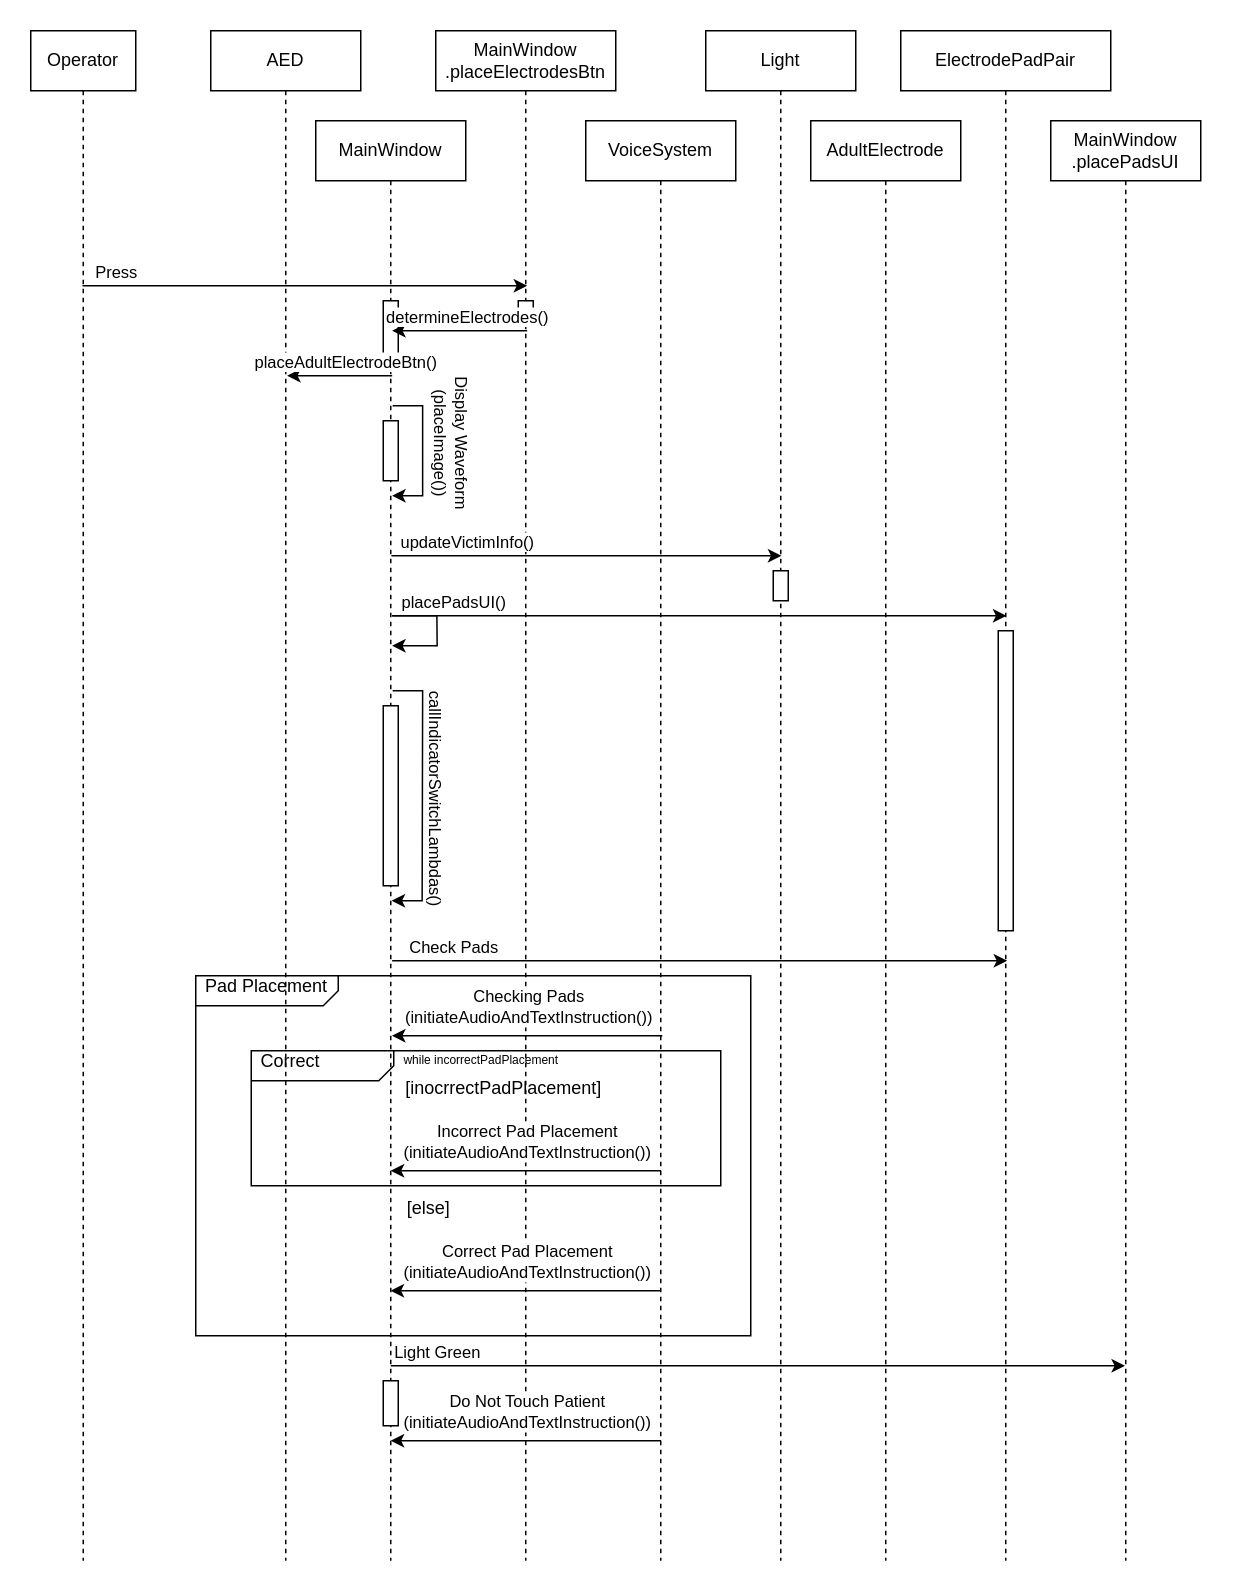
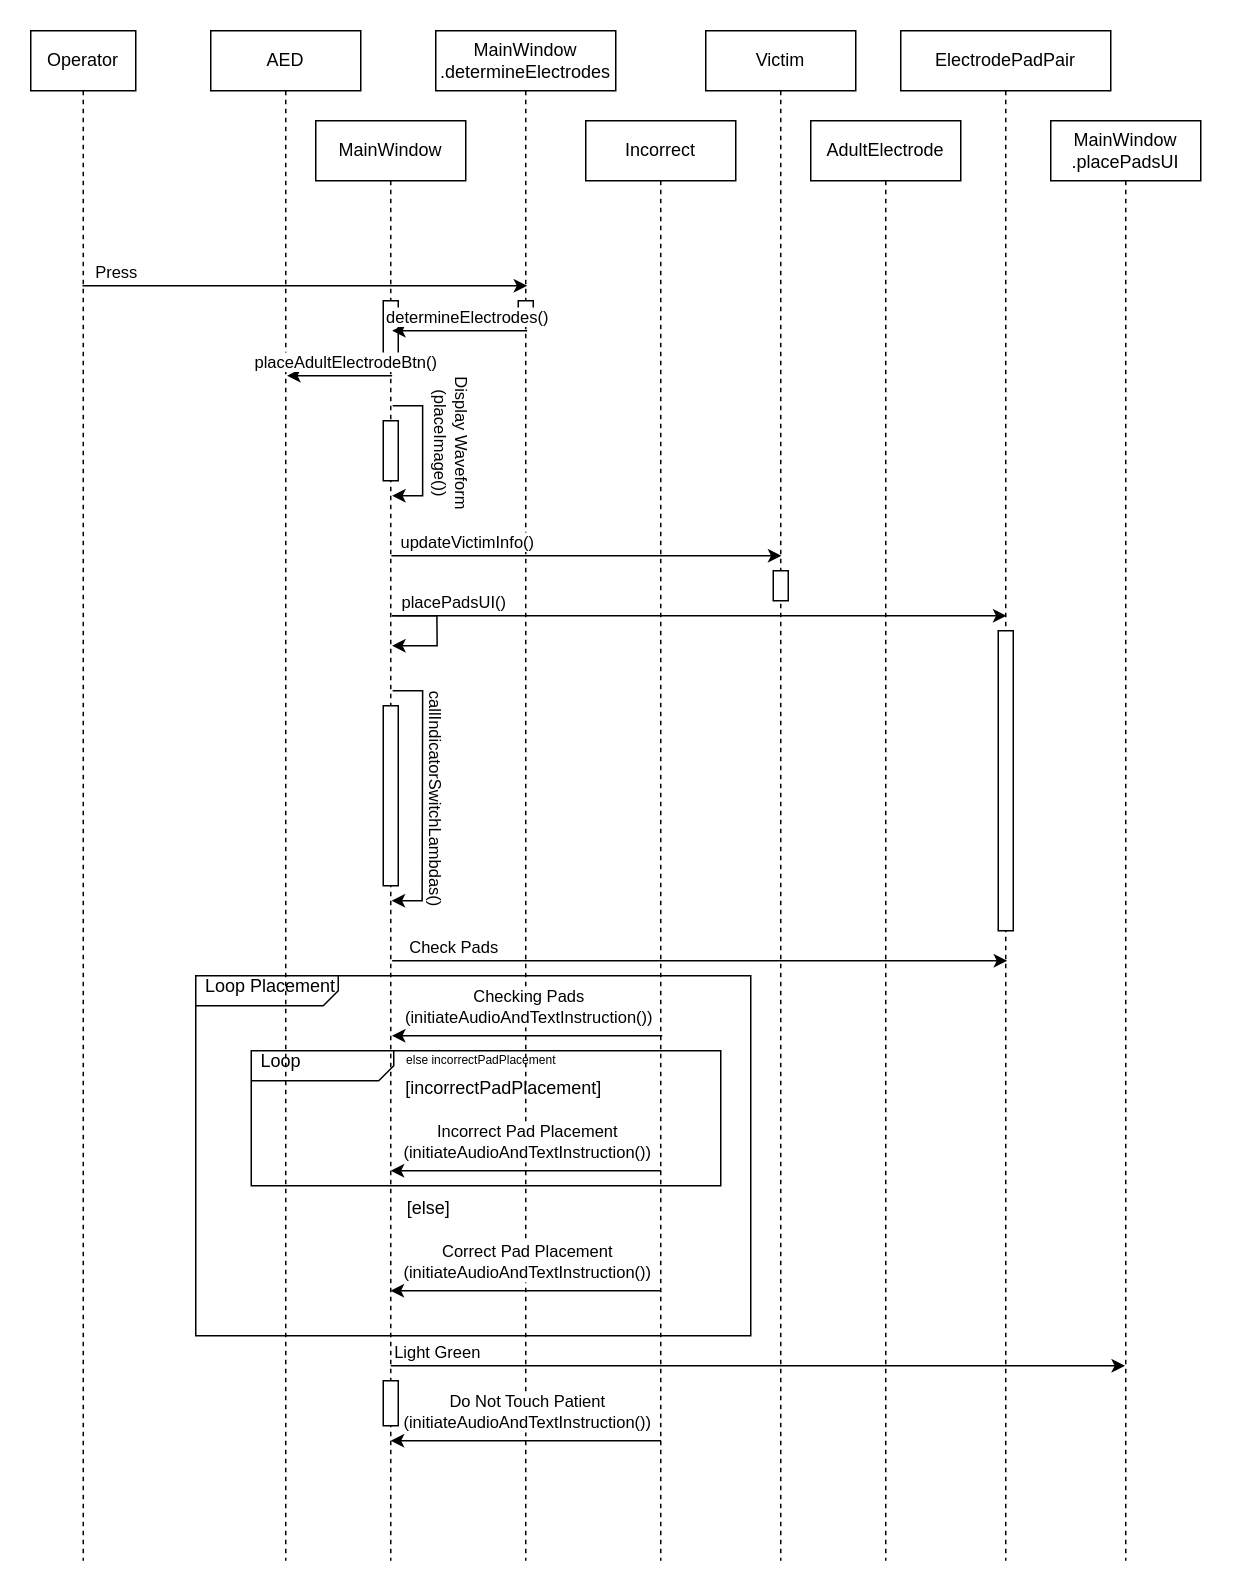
(526, 61) -> (526, 61)
(781, 61) -> (781, 61)
(661, 151) -> (661, 151)
(257, 987) -> (262, 987)
(482, 1058) -> (482, 1058)
(287, 1062) -> (271, 1062)
(504, 1088) -> (504, 1088)
